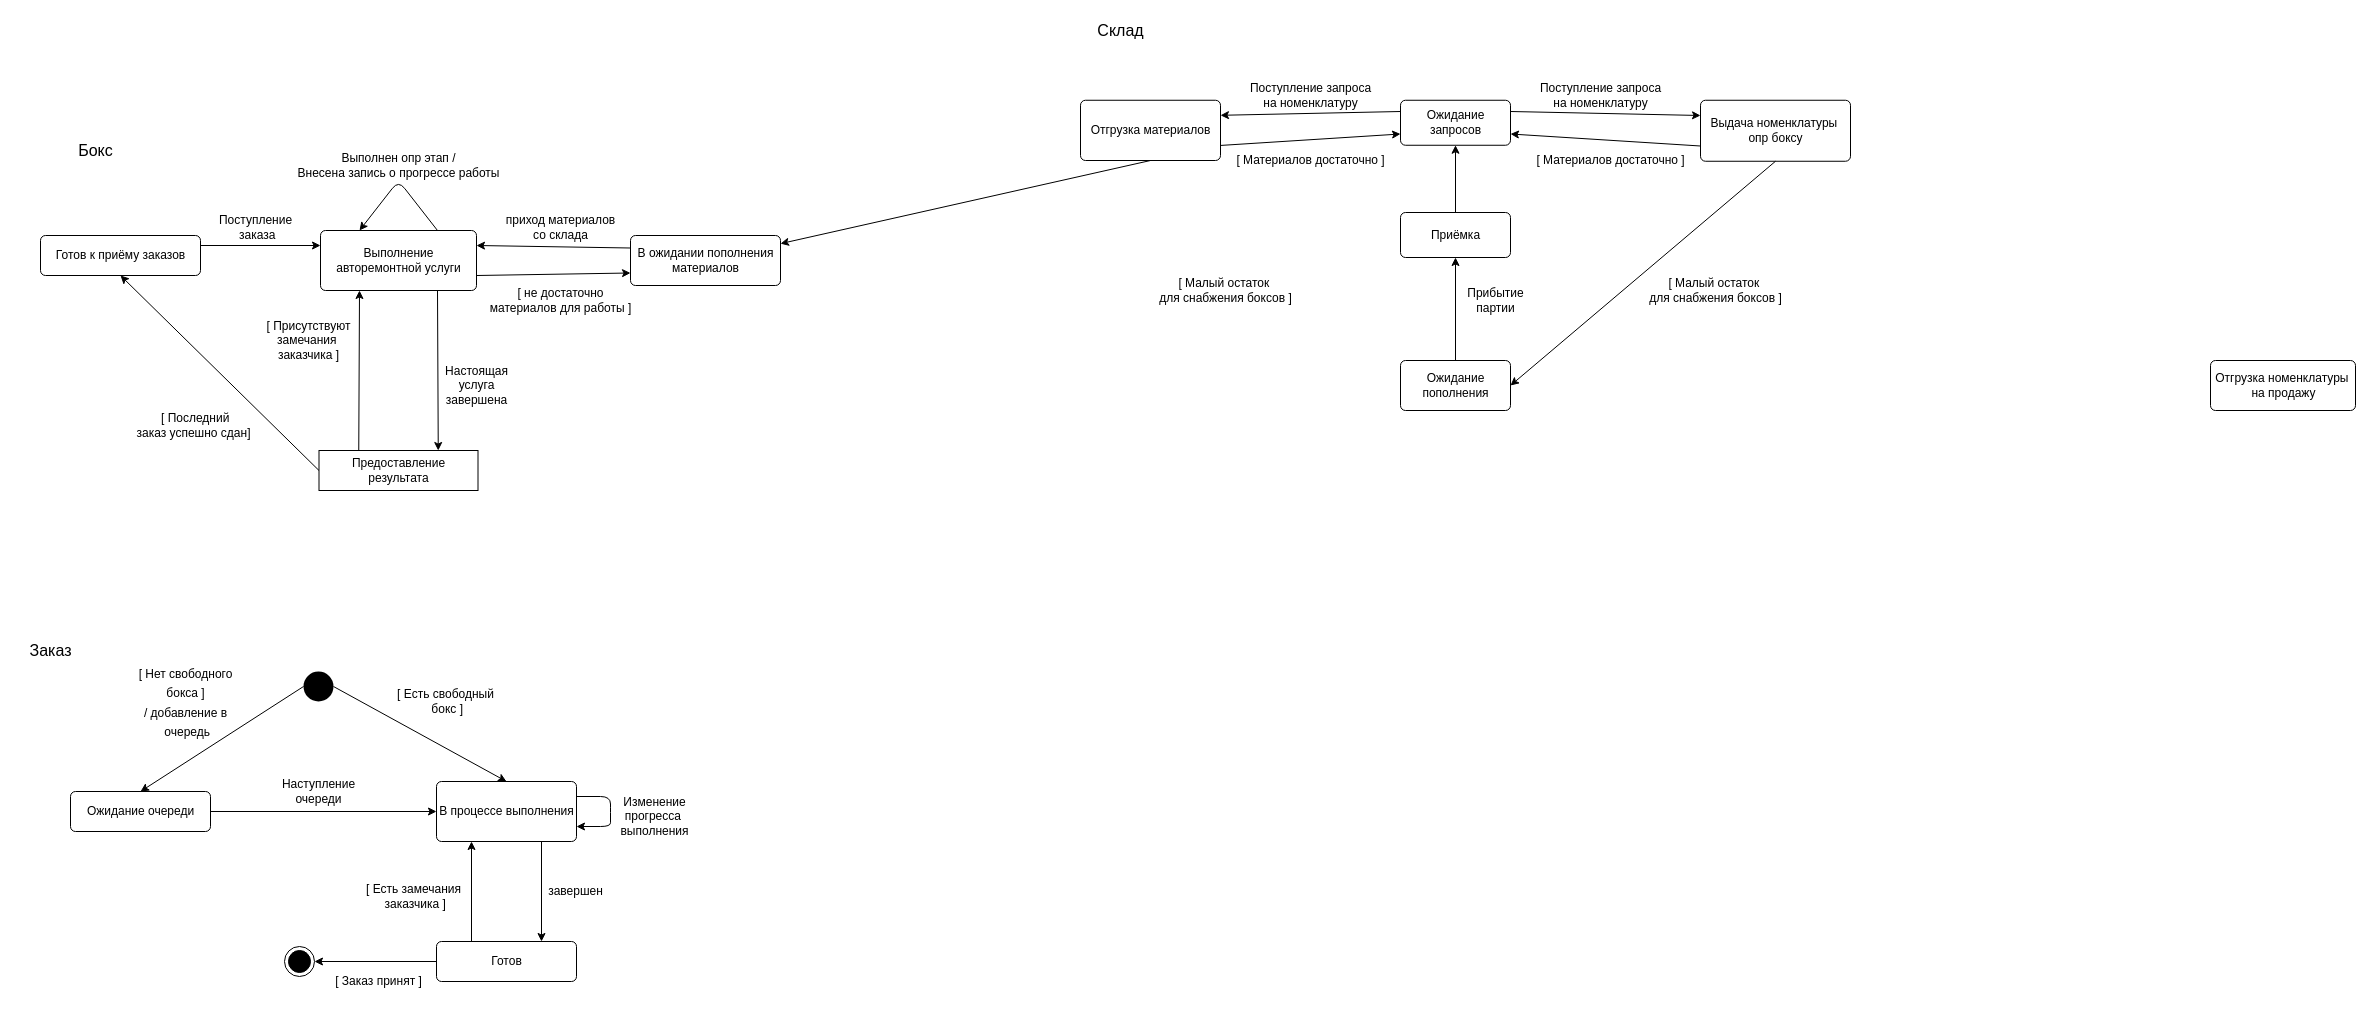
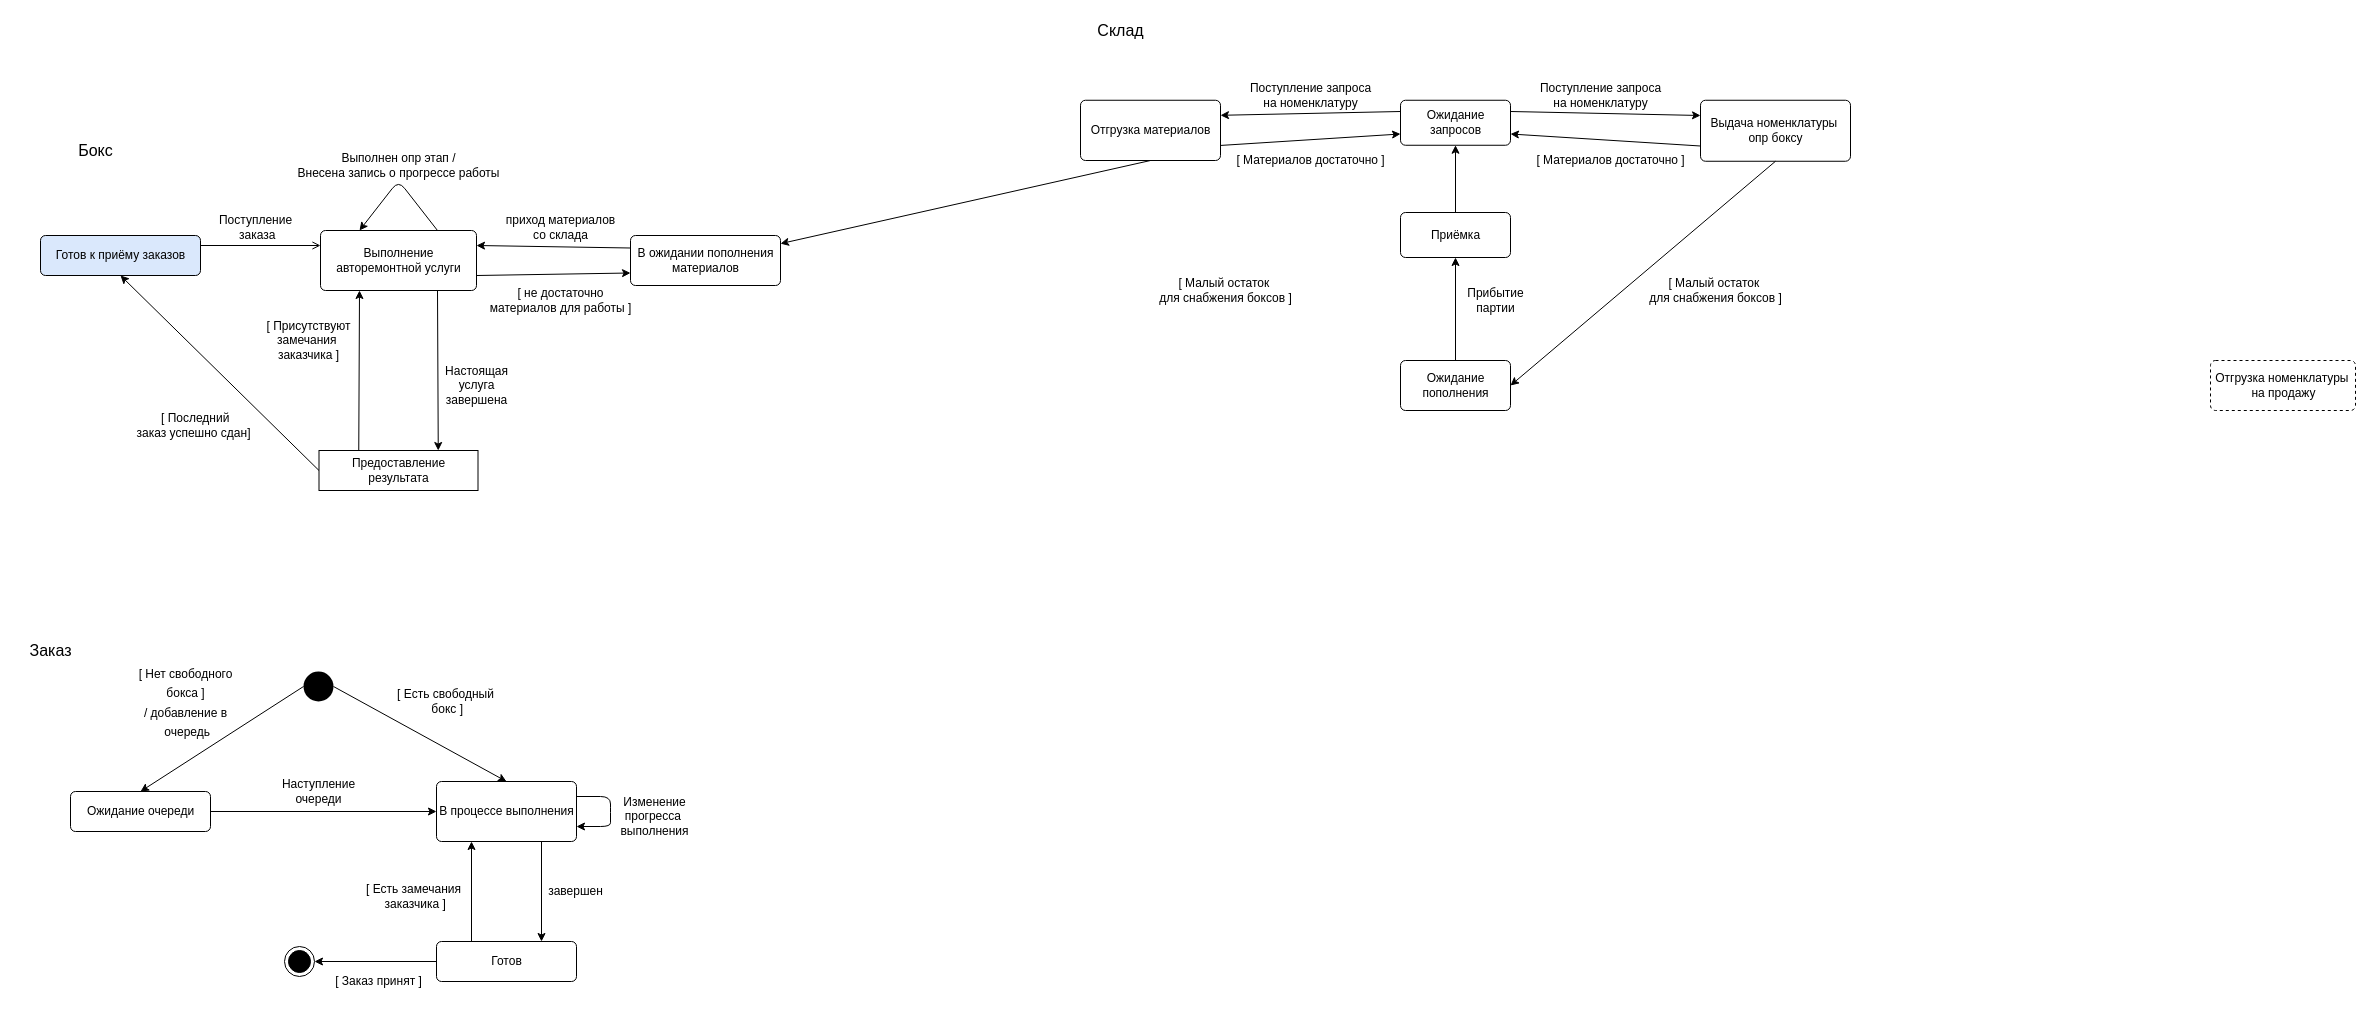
(312, 246) -> (313, 246)
(121, 256) -> (121, 256)
(2283, 386) -> (2283, 386)
